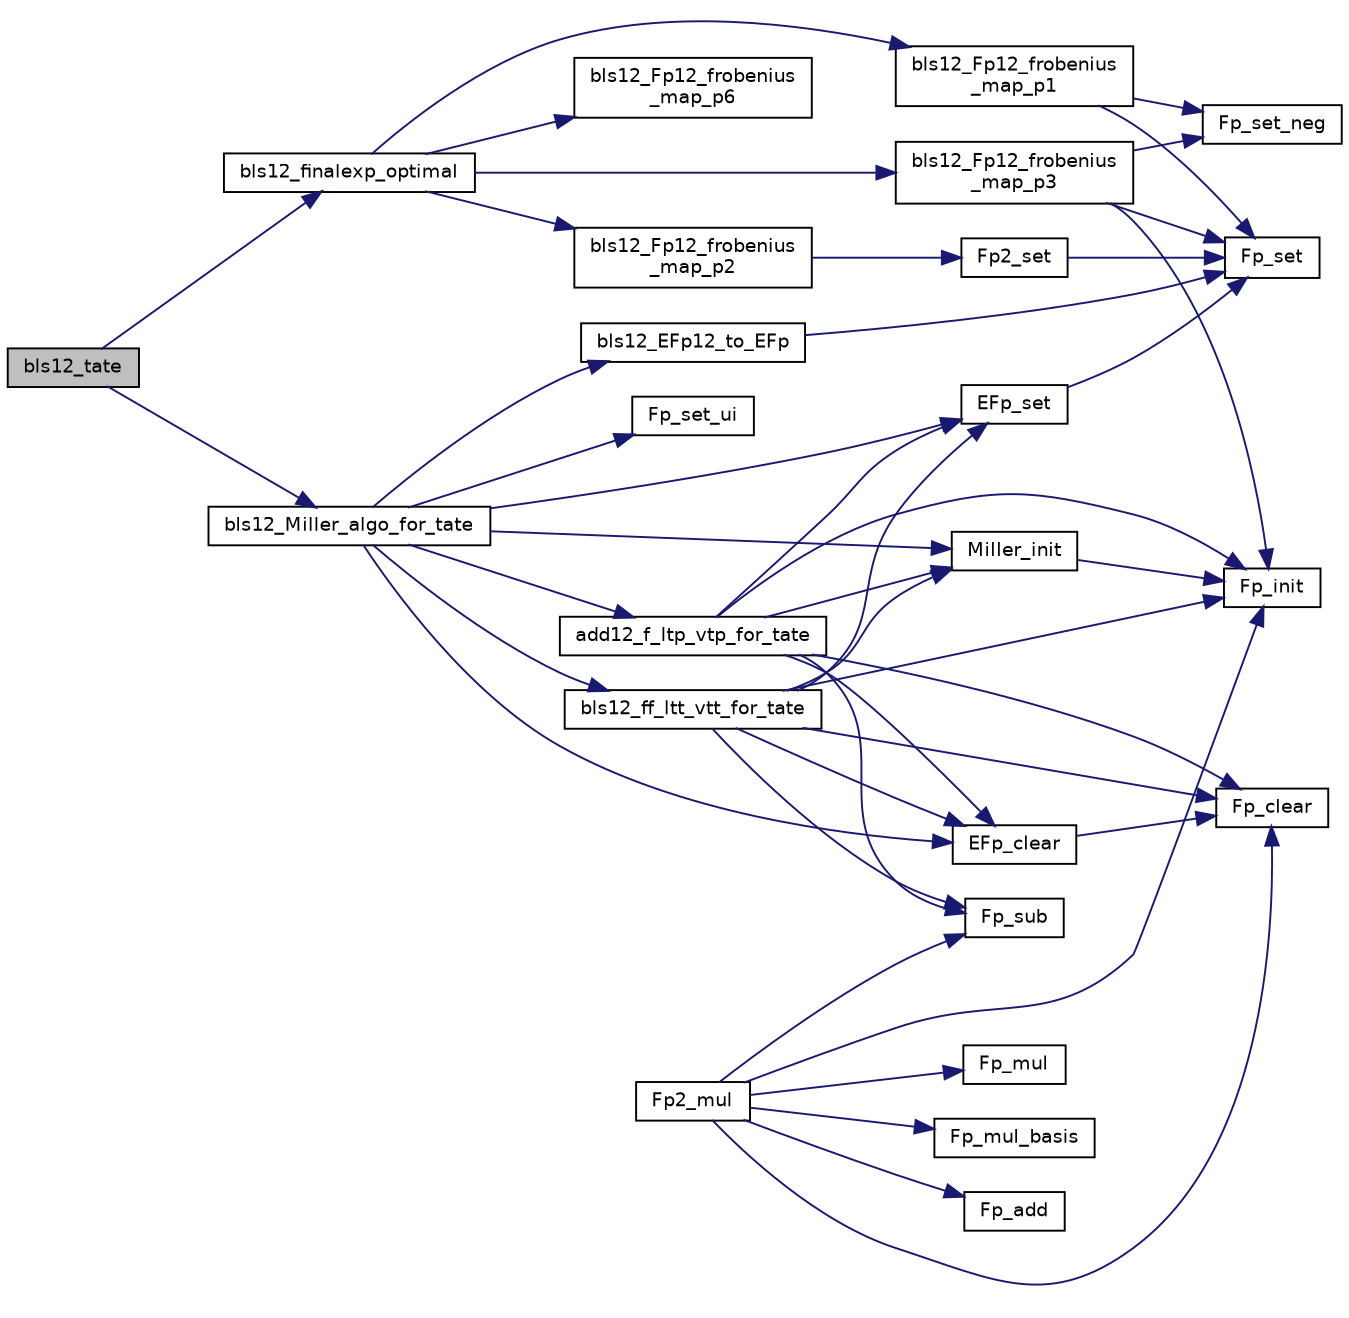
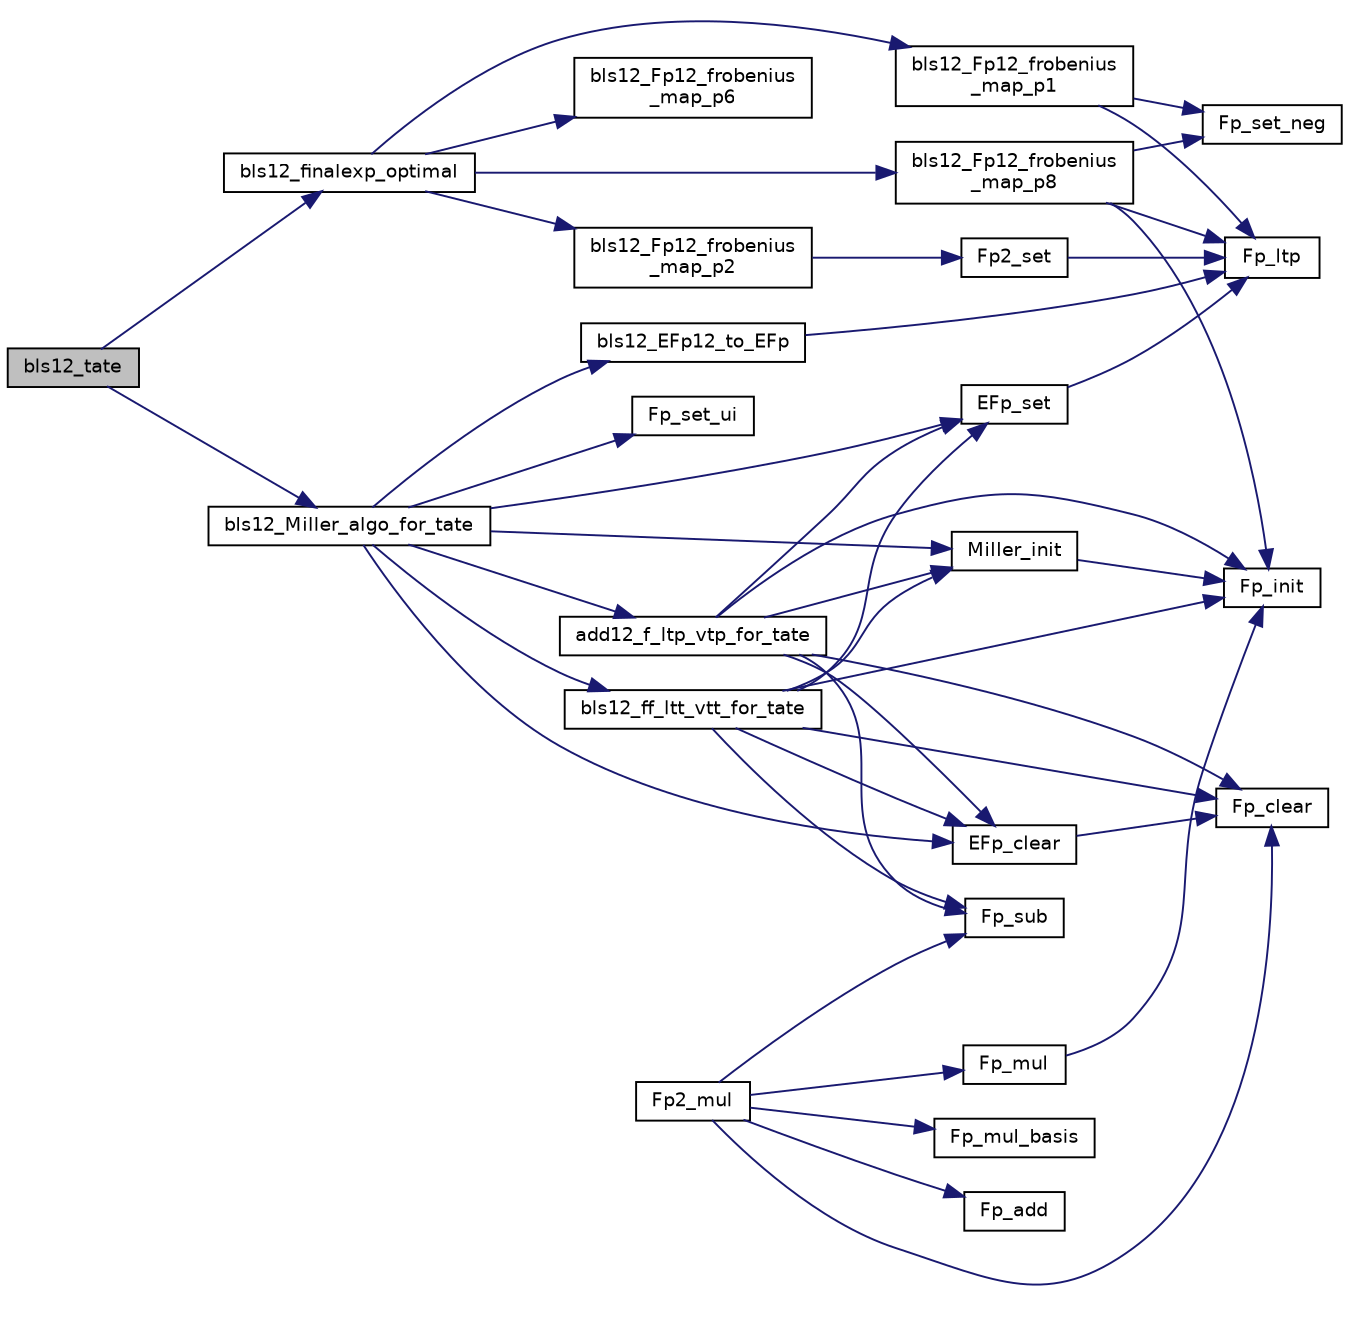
(1015, 173) -> (1015, 173)
(1272, 258) -> (1272, 258)
(1109, 974) -> (1186, 861)
